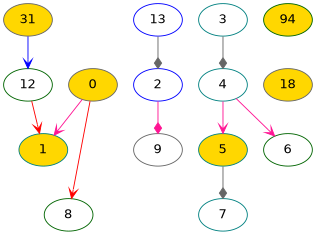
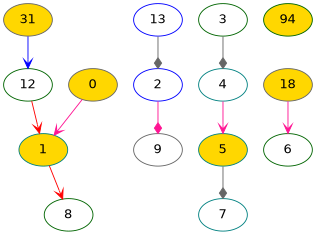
(223, 20) -> (223, 20)
(252, 114) -> (288, 113)
(82, 145) -> (54, 178)
